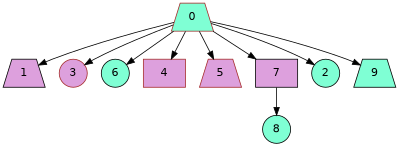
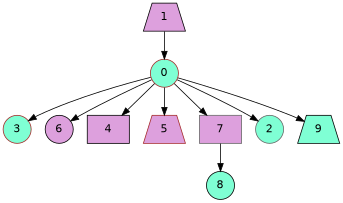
(192, 17) -> (164, 73)
(109, 40) -> (164, 41)
(73, 73) -> (17, 129)
(115, 73) -> (59, 129)
(164, 73) -> (108, 129)
(277, 73) -> (221, 129)
(326, 73) -> (270, 129)
